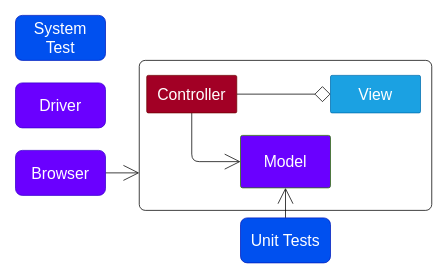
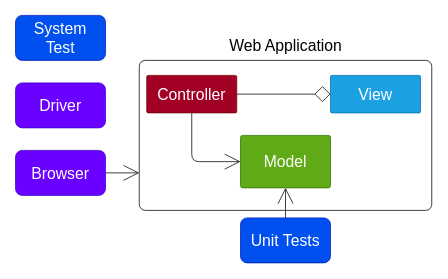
none -> (285, 45)
(285, 162) -> (285, 162)
